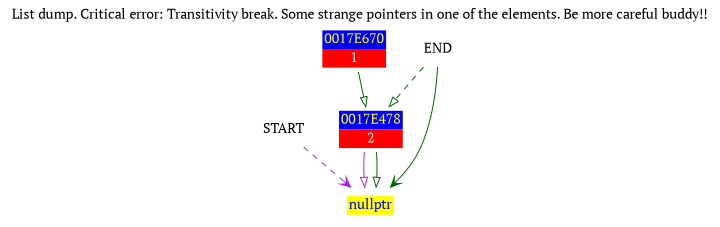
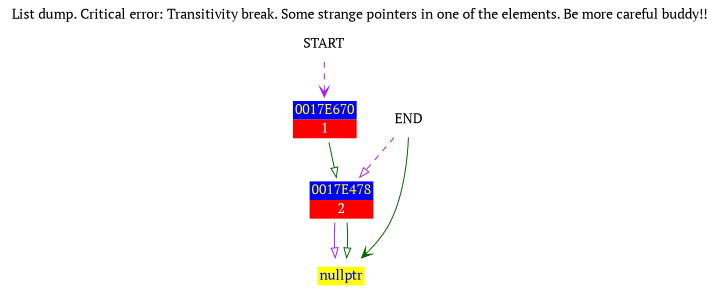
(410, 83) -> (380, 154)
(323, 164) -> (324, 74)
